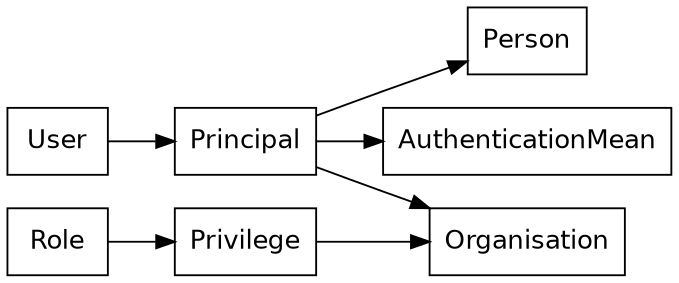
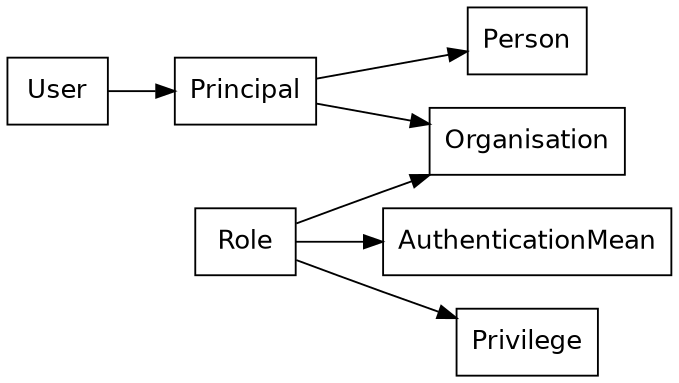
(340, 141) -> (330, 242)
(363, 242) -> (354, 202)
